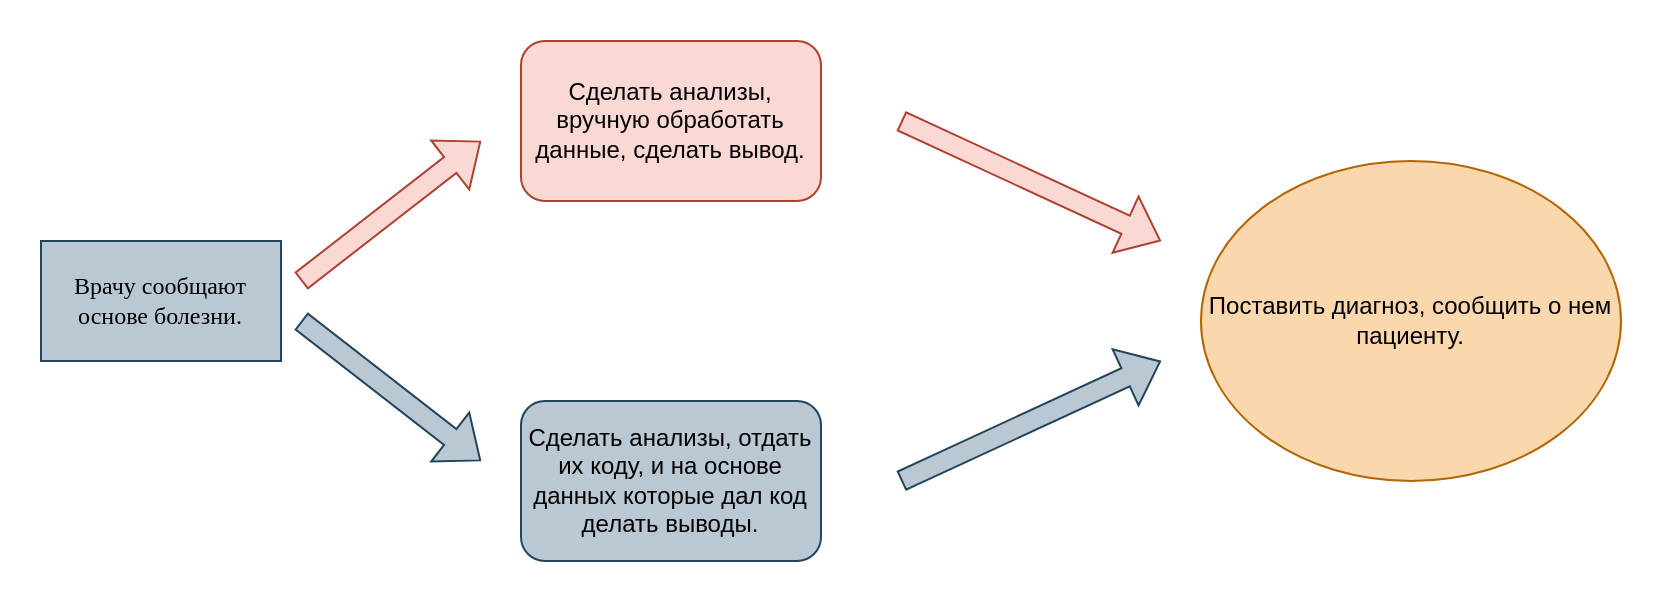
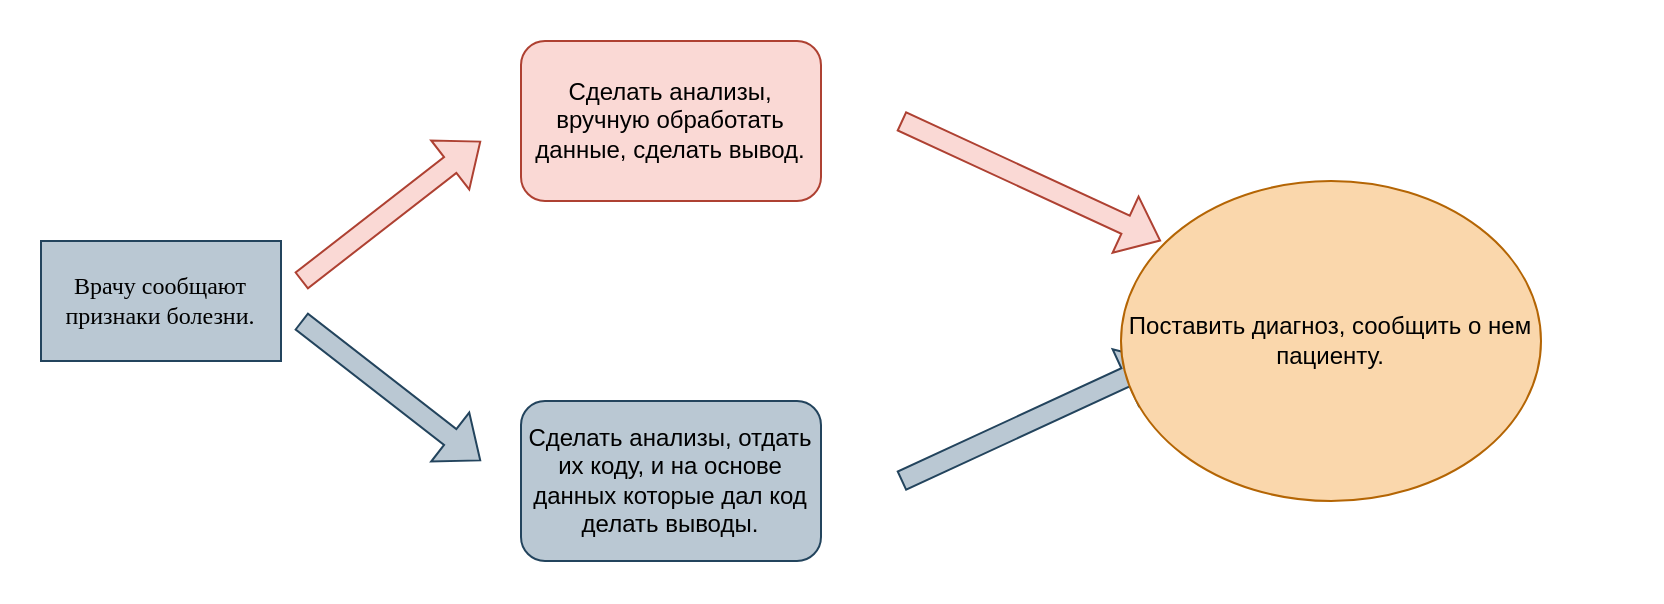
(161, 301) -> (161, 301)
(1411, 321) -> (1331, 341)
